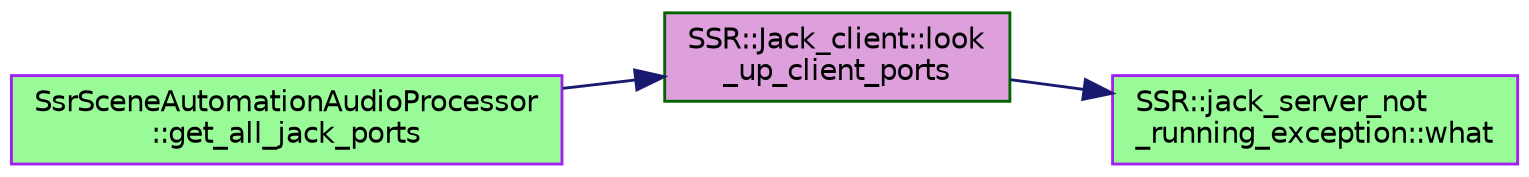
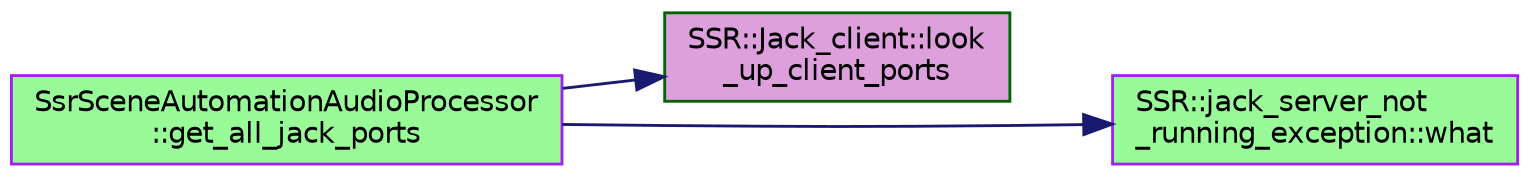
(1047, 85) -> (823, 126)
